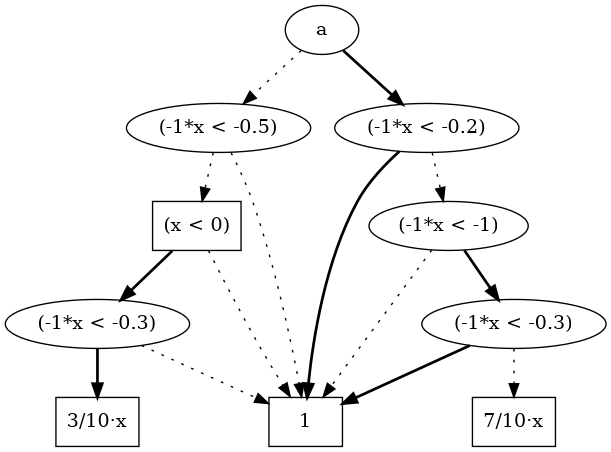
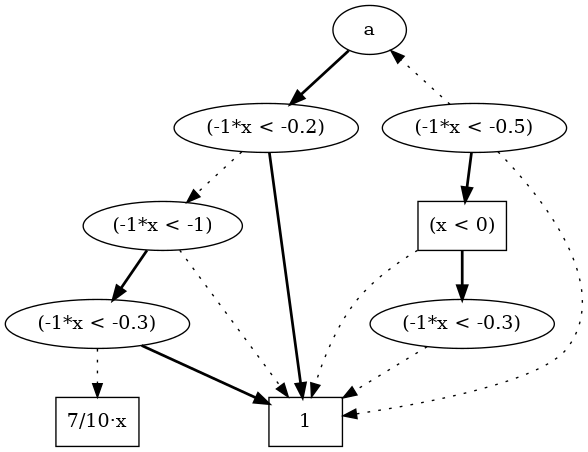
(277, 73) -> (426, 82)
(209, 170) -> (469, 170)
(97, 422) -> none
